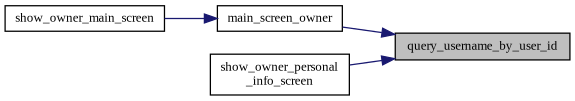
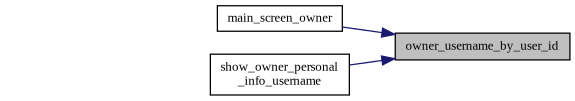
(85, 18) -> none
(483, 47) -> (483, 47)
(280, 75) -> (280, 75)
